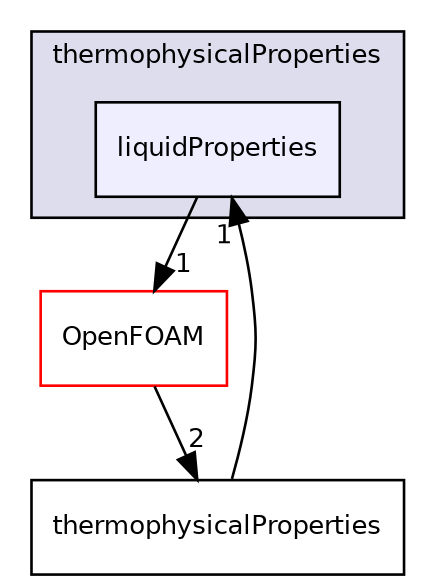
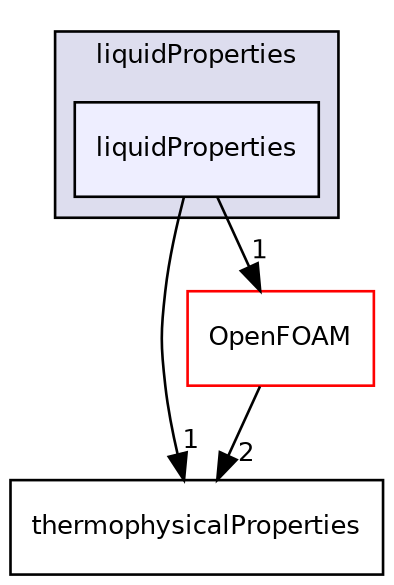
(218, 56) -> (197, 56)
(255, 352) -> (162, 325)
